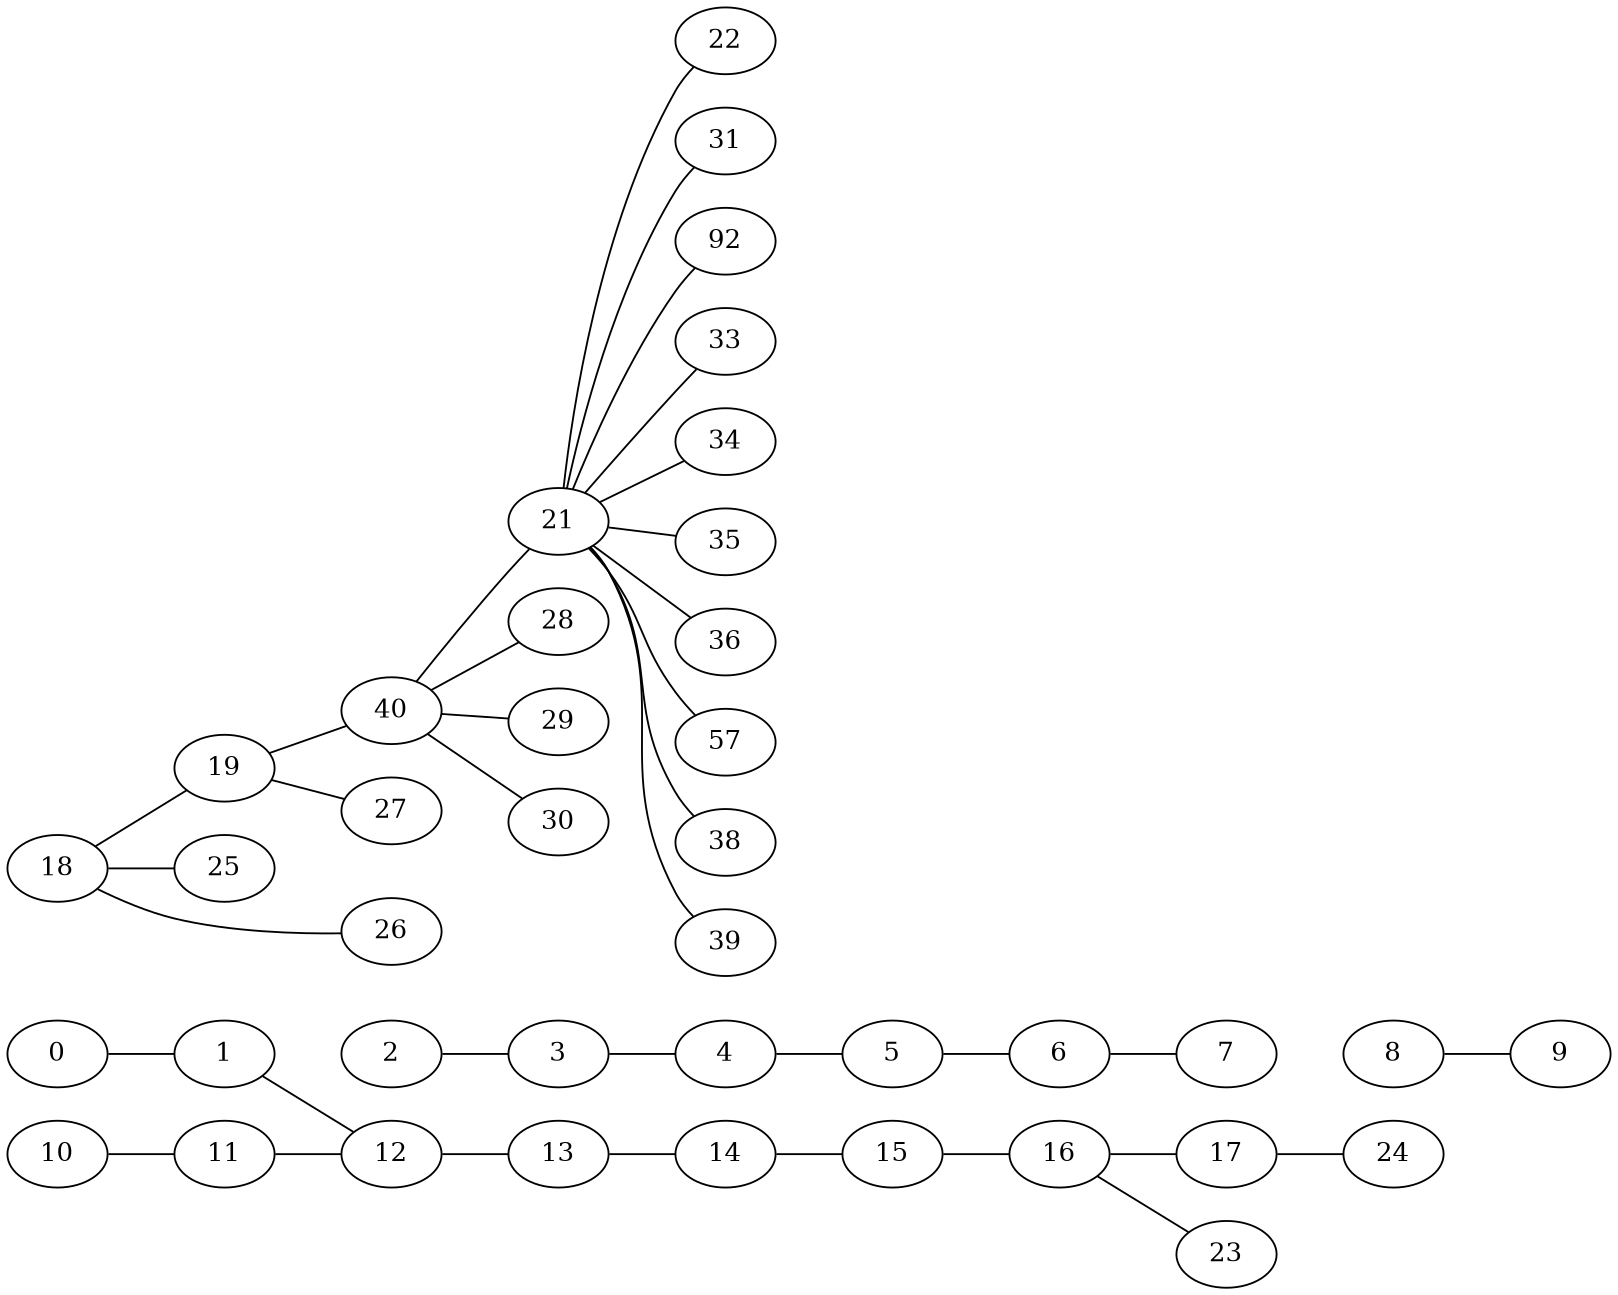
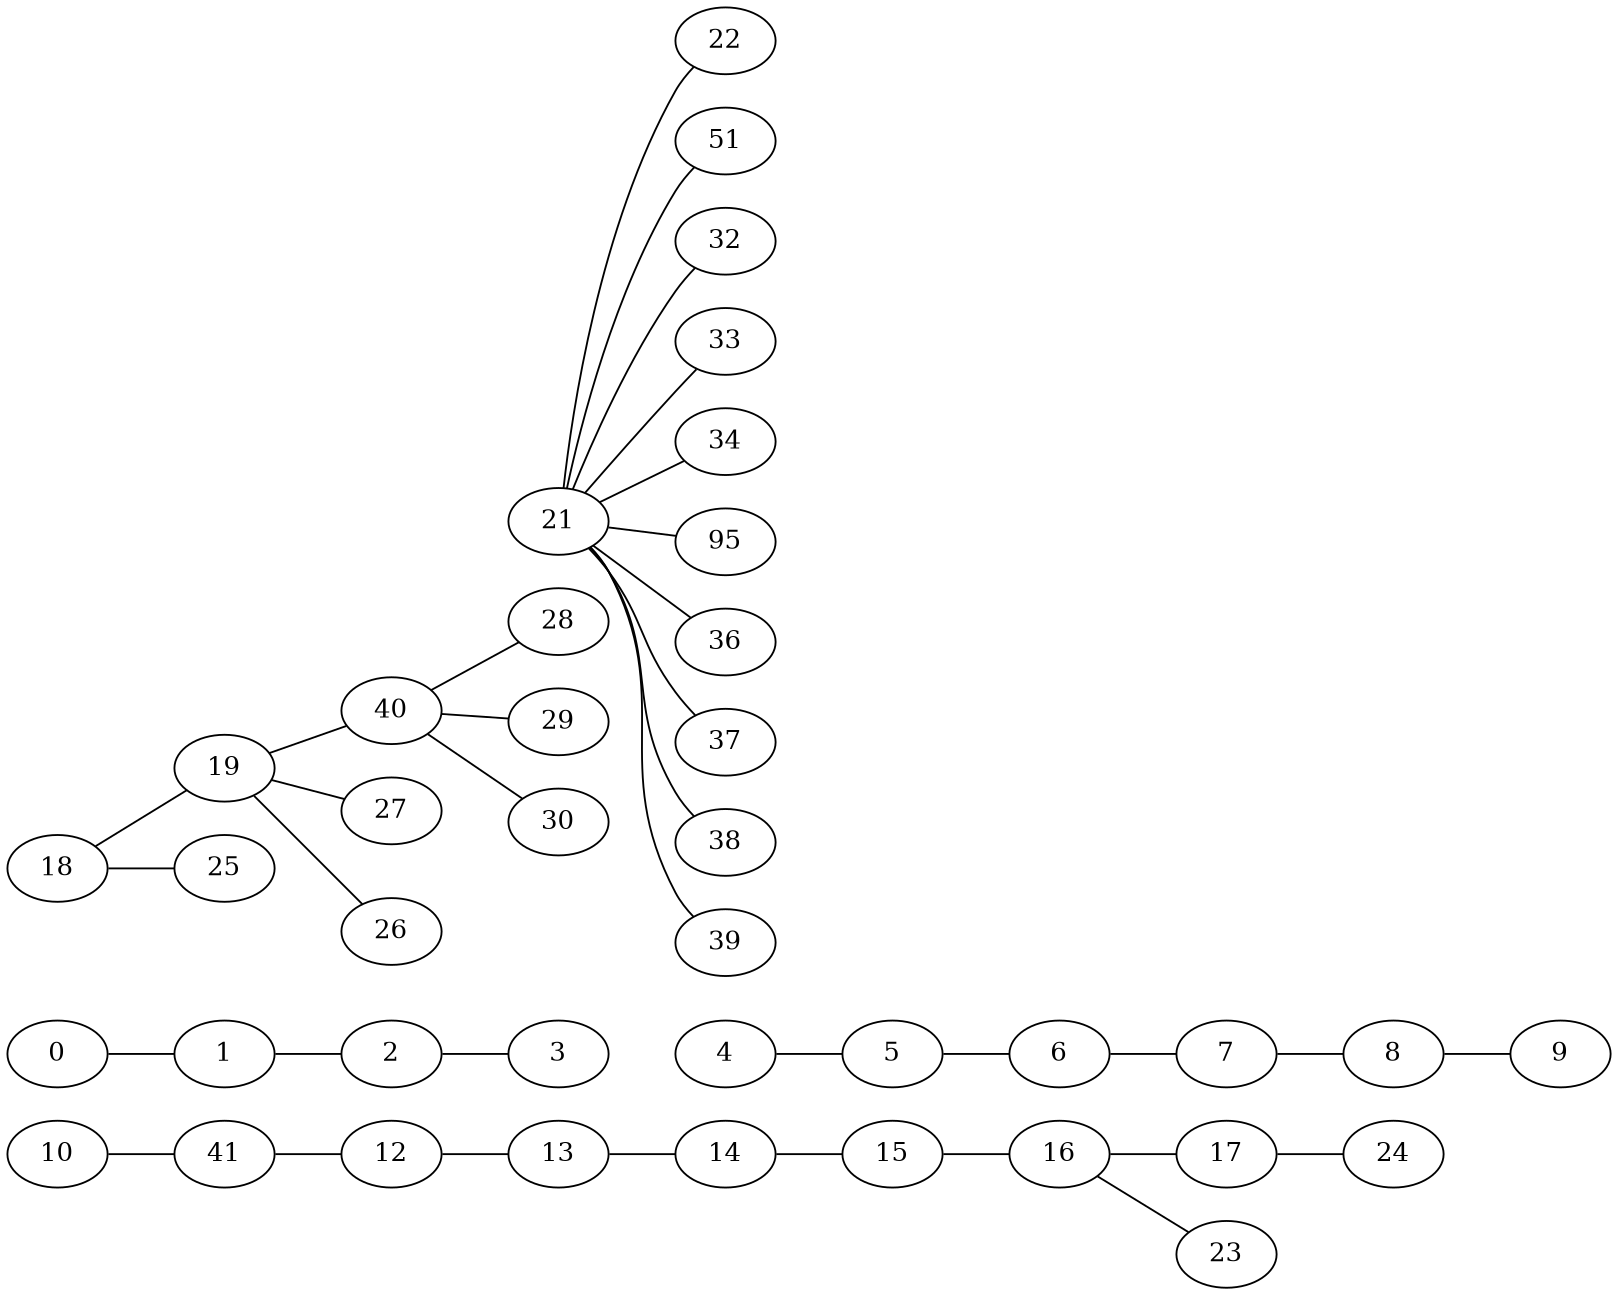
(726, 141) -> (726, 141)
(726, 241) -> (726, 241)
(726, 542) -> (726, 542)
(472, 614) -> none
(726, 742) -> (726, 742)
(216, 926) -> (308, 850)
(642, 1054) -> none
none -> (1310, 1054)
(308, 1104) -> (308, 1054)
(225, 1154) -> (225, 1154)
